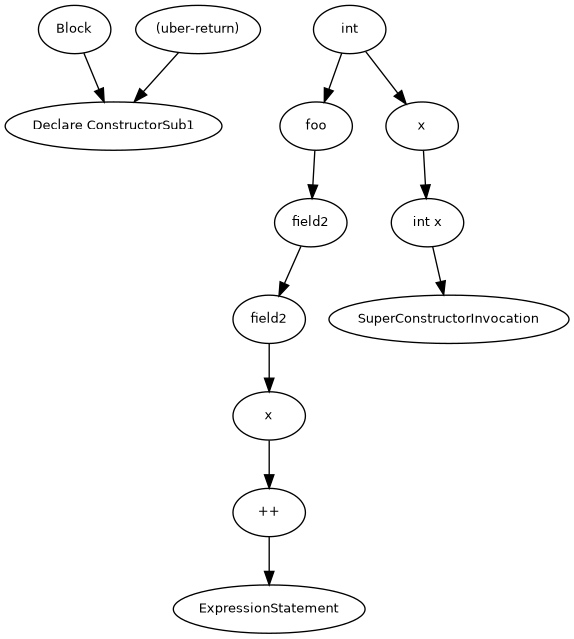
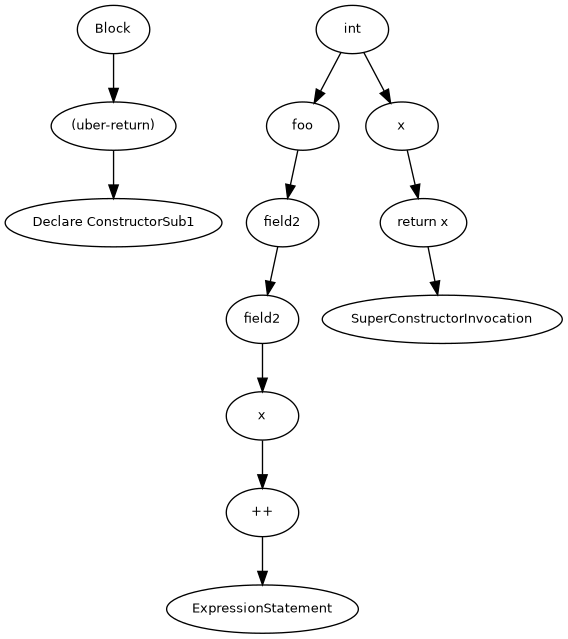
(91, 71) -> (114, 71)
(428, 223) -> (423, 223)
